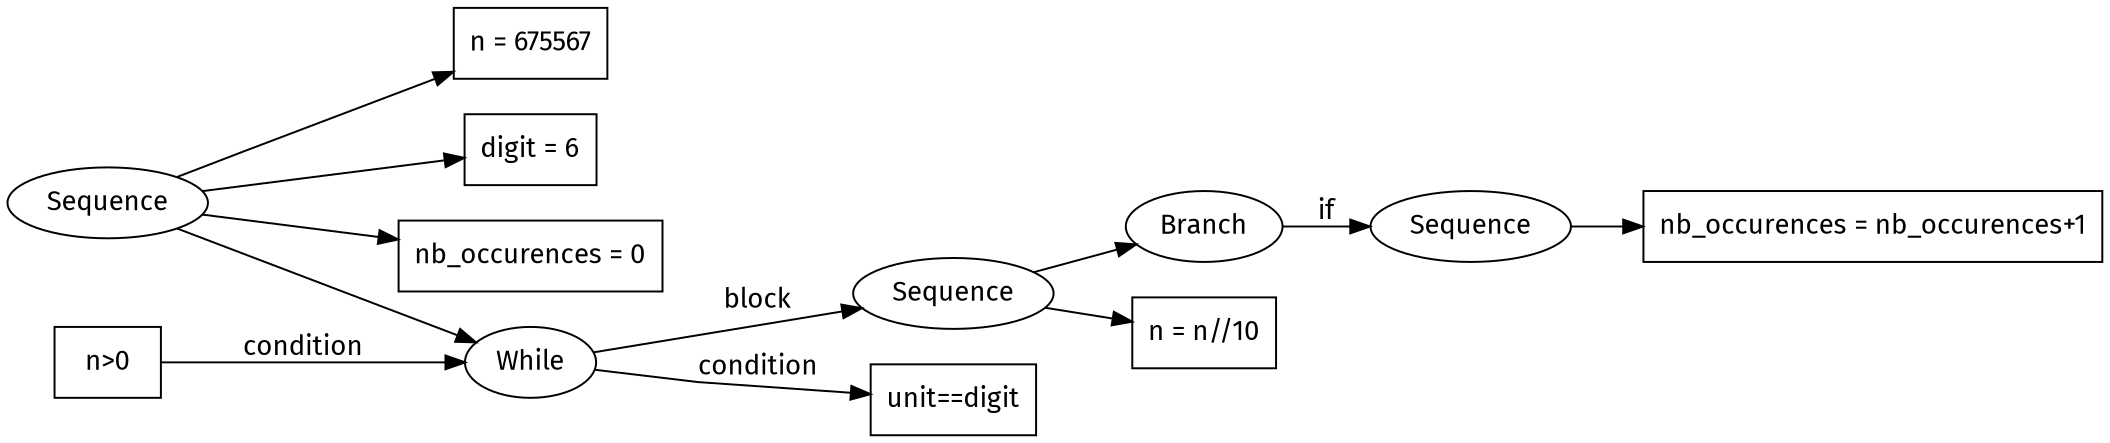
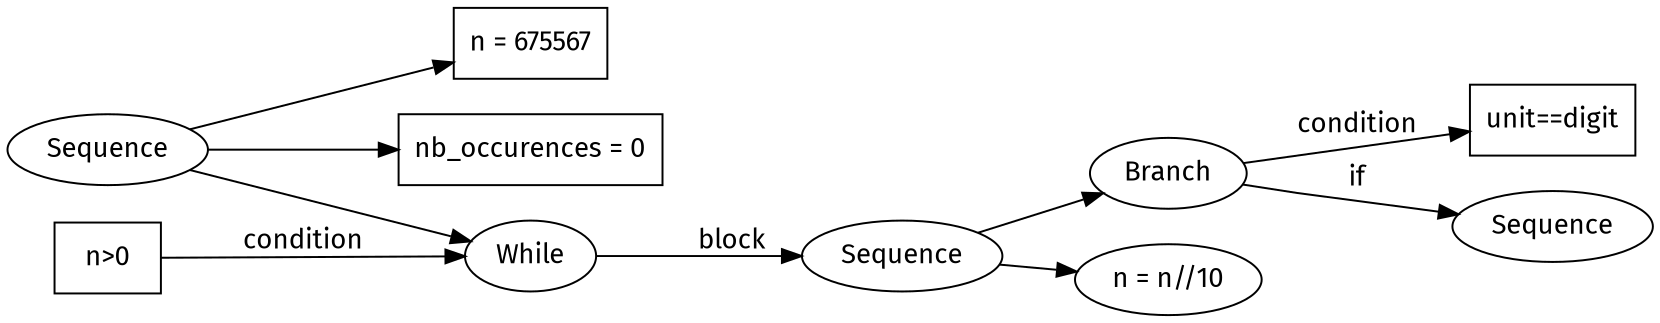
(531, 150) -> none
(1873, 226) -> none
(1204, 333) -> (1168, 280)
(722, 384) -> (1347, 149)
